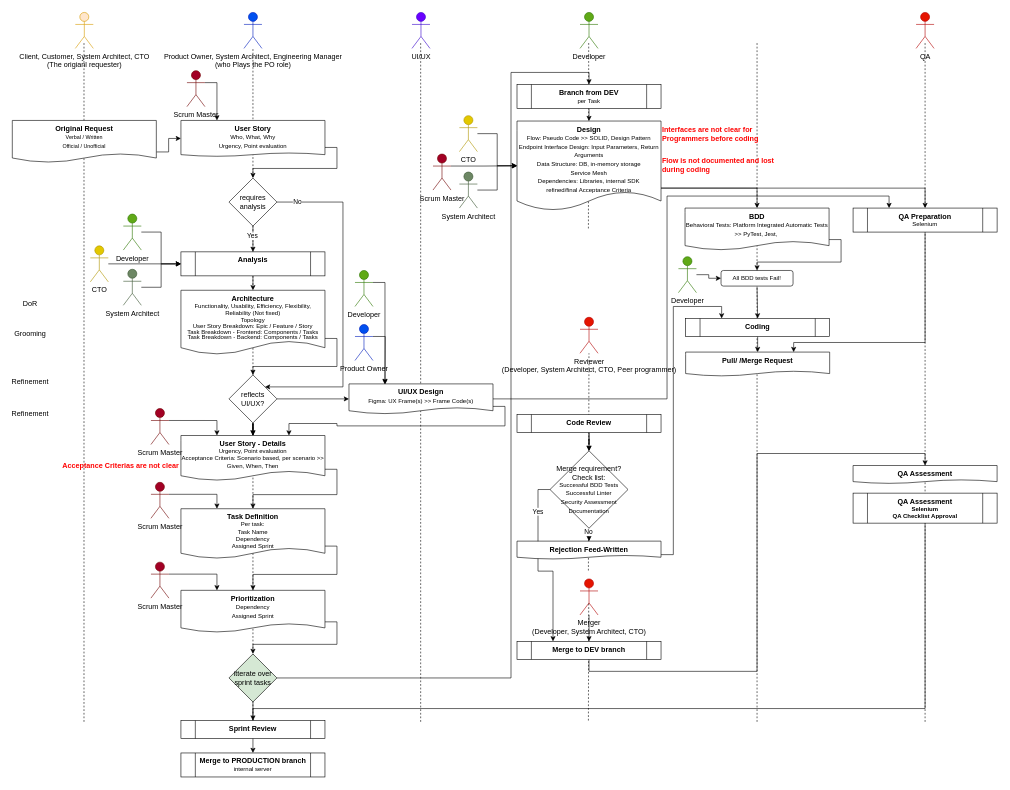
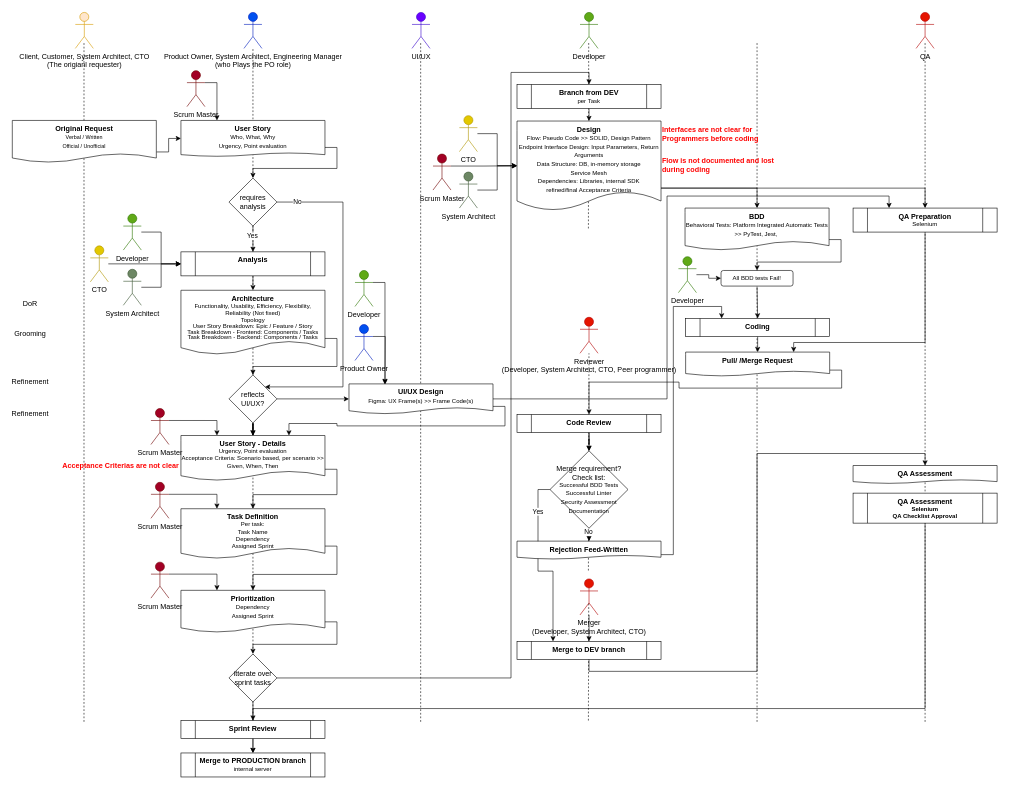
none -> (728, 388)
(253, 678) -> (253, 678)
none -> (253, 749)
